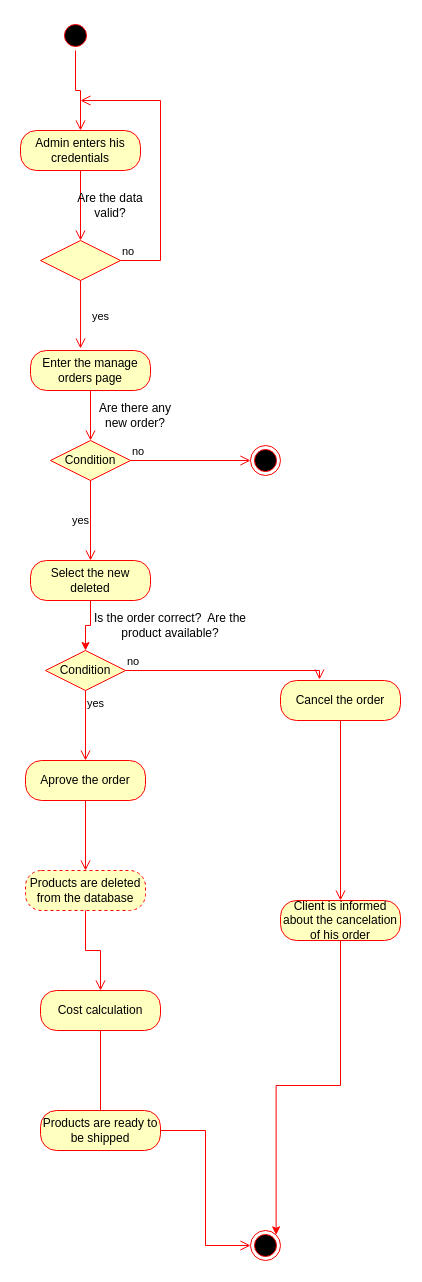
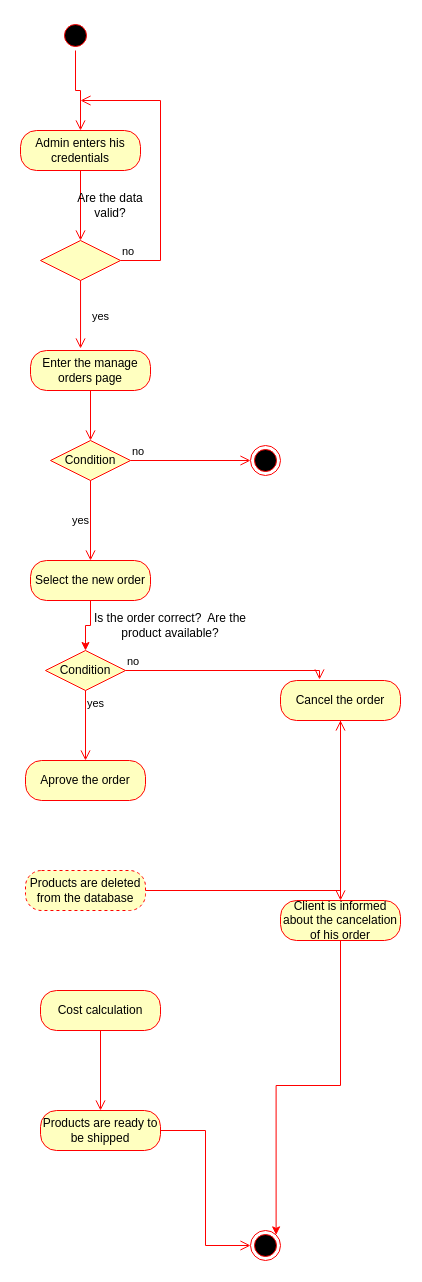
(136, 416) -> none
(91, 581) -> (91, 581)
(86, 834) -> none
(92, 951) -> (242, 891)
(101, 1105) -> (101, 1105)
